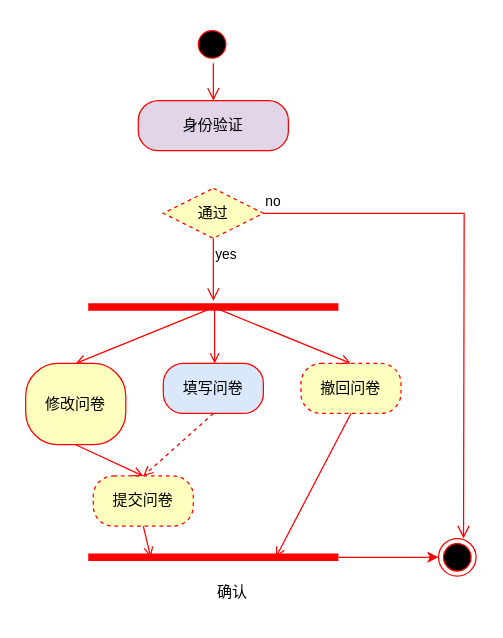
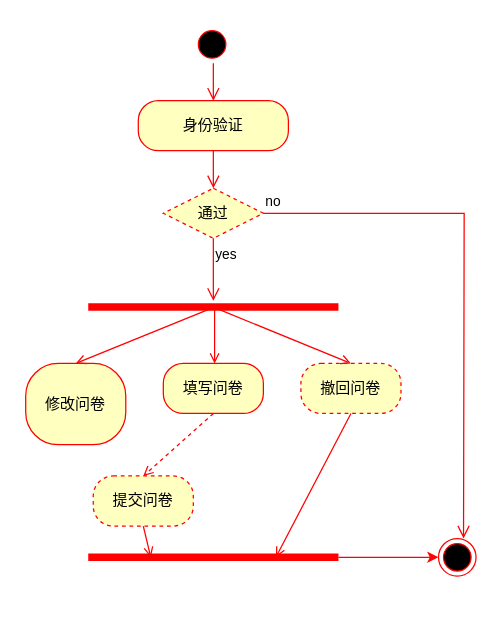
(213, 126) -> (213, 126)
none -> (213, 168)
(213, 388) -> (213, 388)
(108, 459) -> none
(232, 592) -> none
